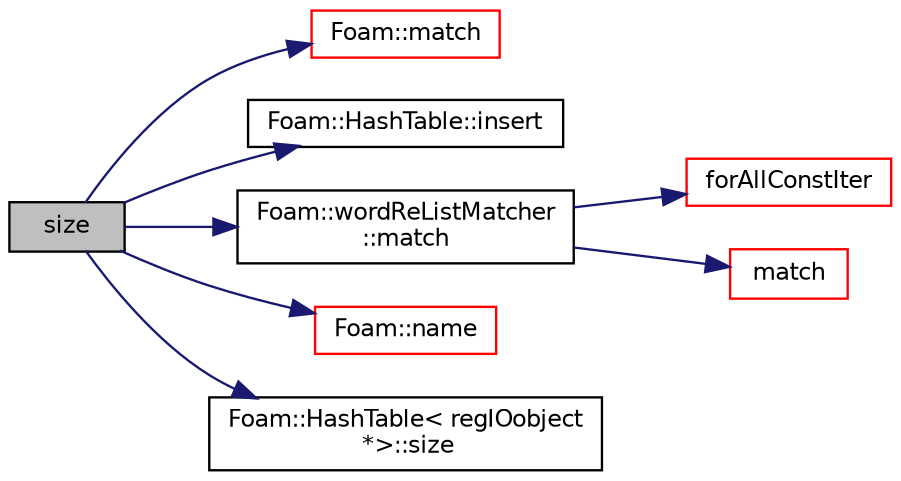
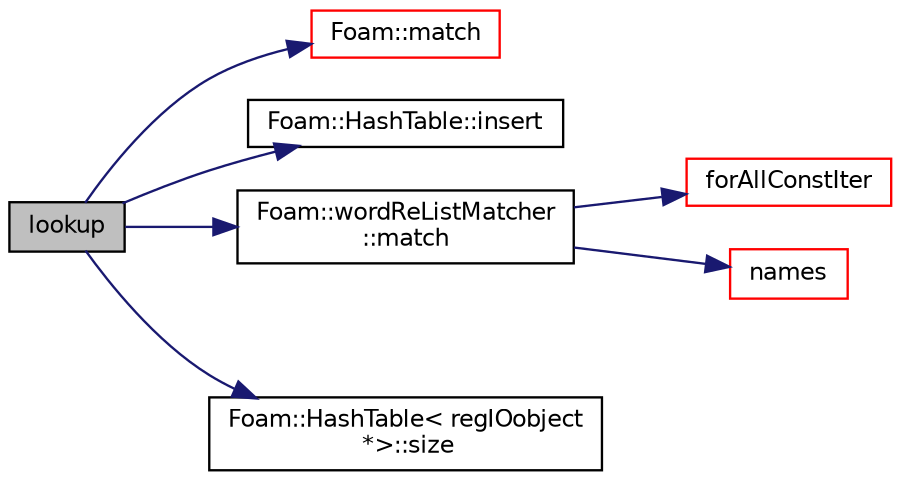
(67, 227) -> (67, 227)
(789, 274) -> (789, 274)
(406, 330) -> none
